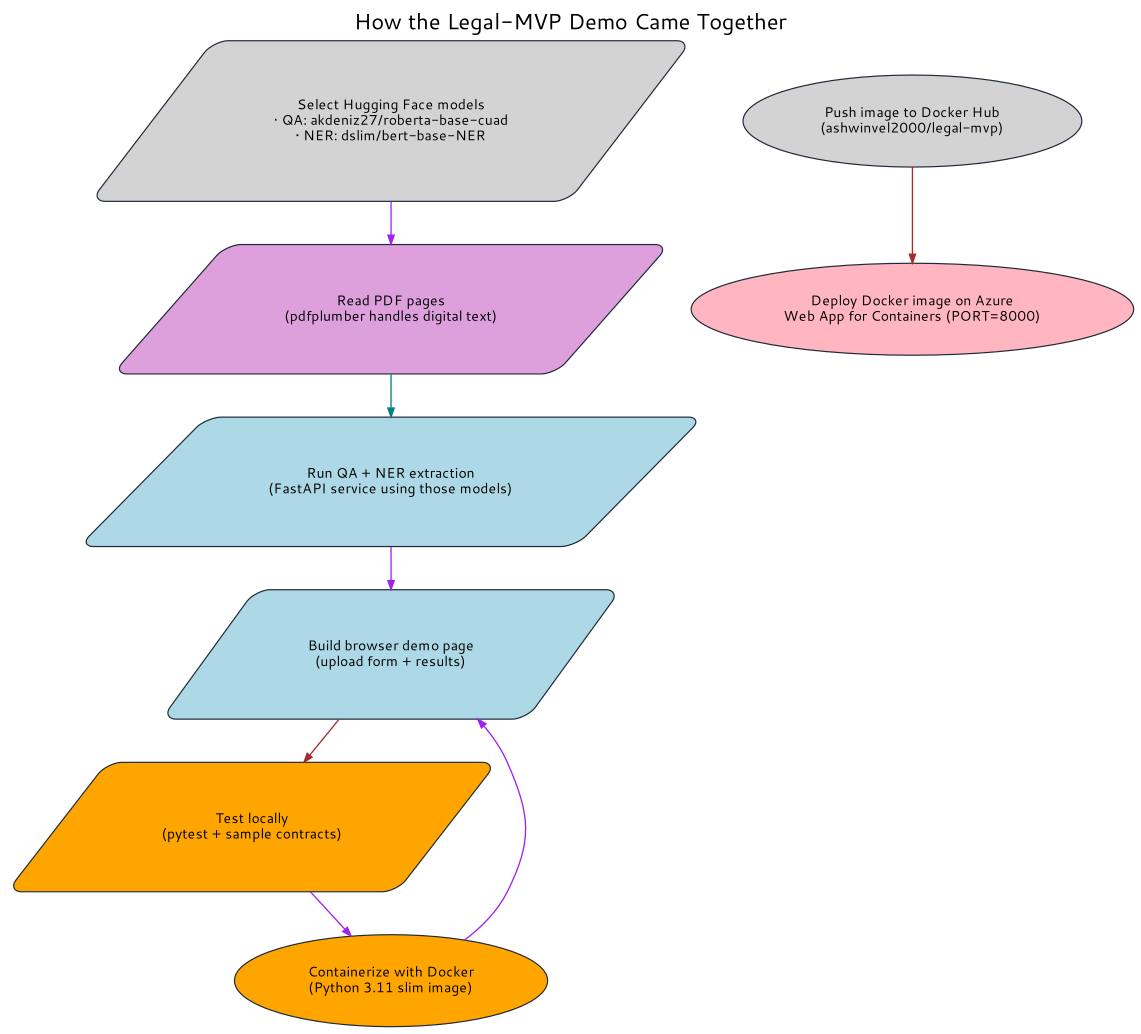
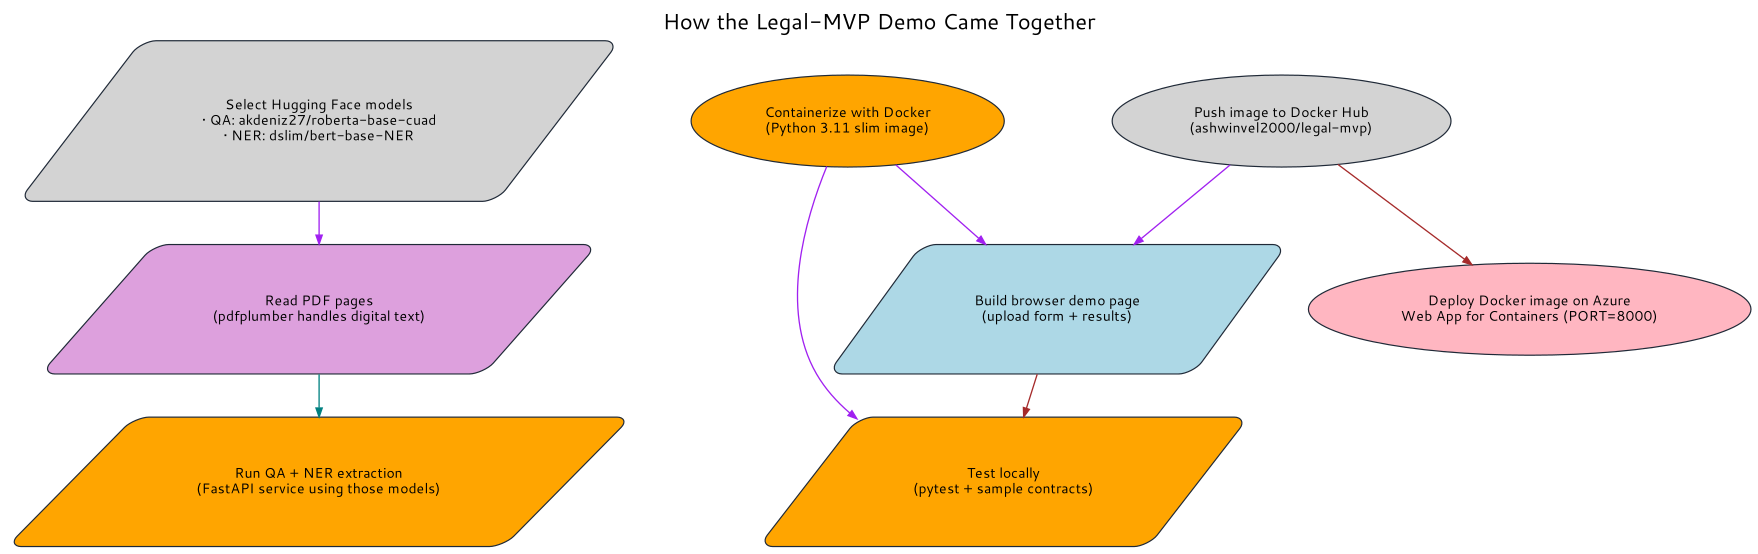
(391, 482) -> (319, 482)
(391, 564) -> (1186, 202)
(328, 911) -> (798, 296)
